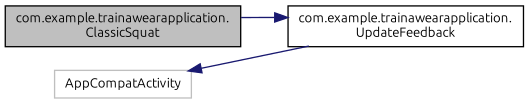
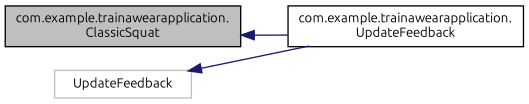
(258, 17) -> (271, 35)
(123, 84) -> (123, 84)
